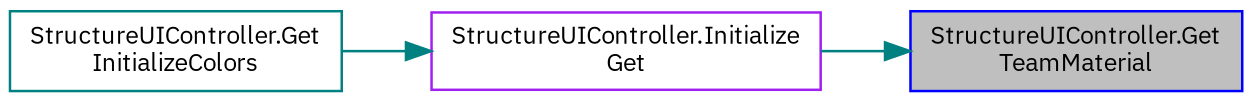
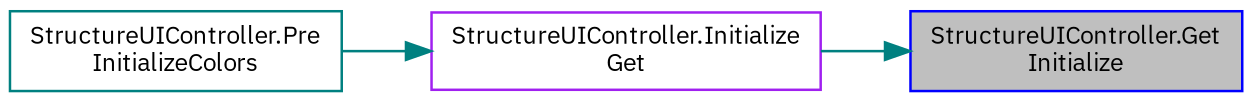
(176, 51) -> (176, 51)
(1076, 51) -> (1076, 51)
